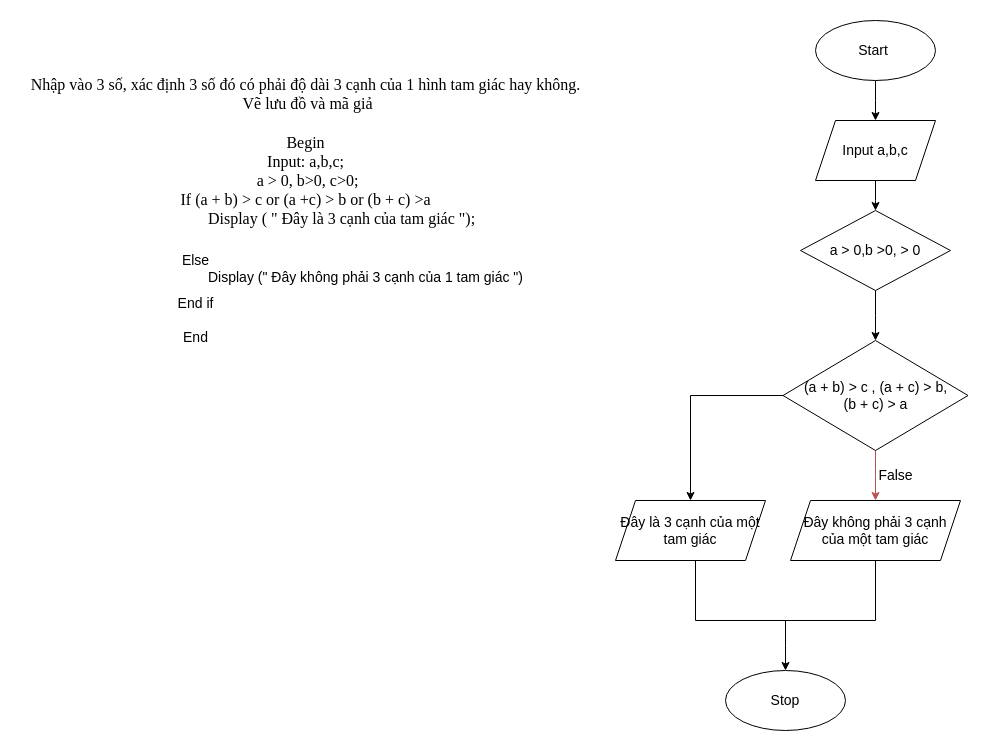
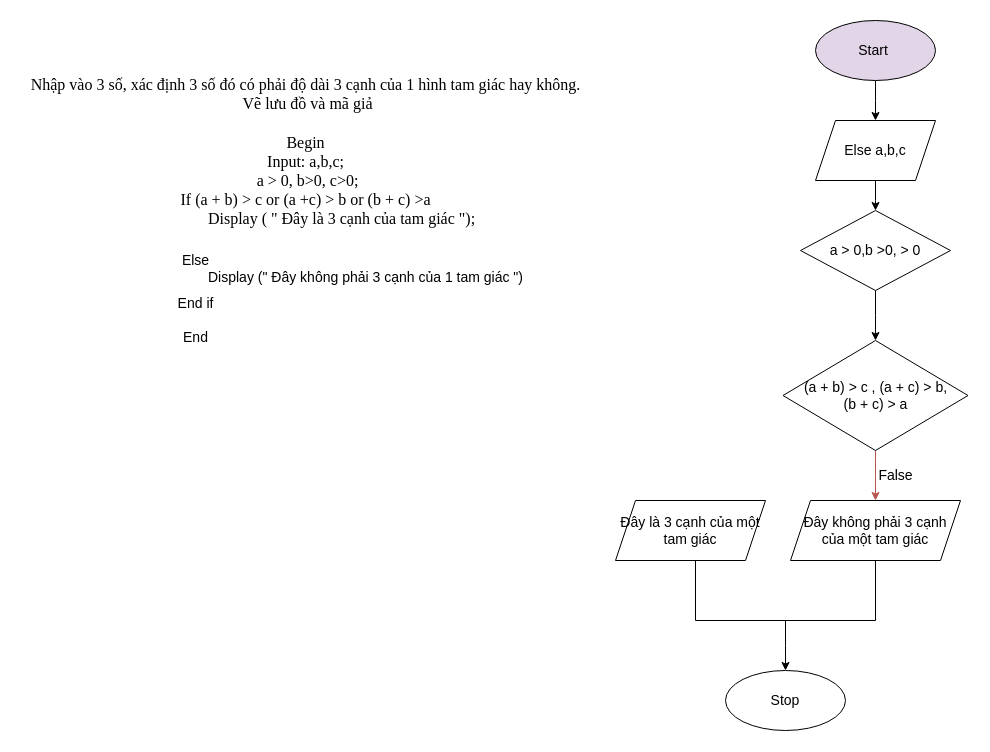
(876, 51) -> (876, 51)
(876, 151) -> (876, 151)
(691, 399) -> none
